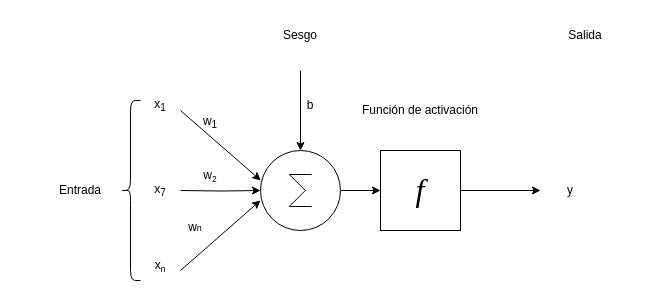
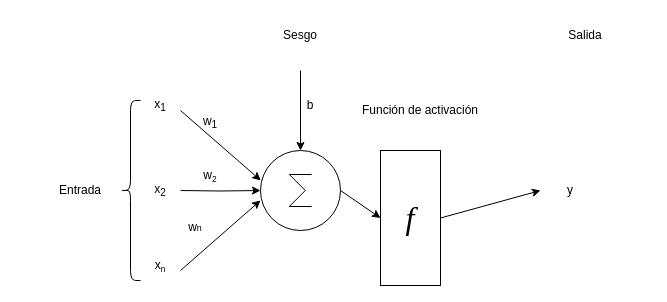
(161, 191) -> (161, 191)
(421, 191) -> (411, 218)
